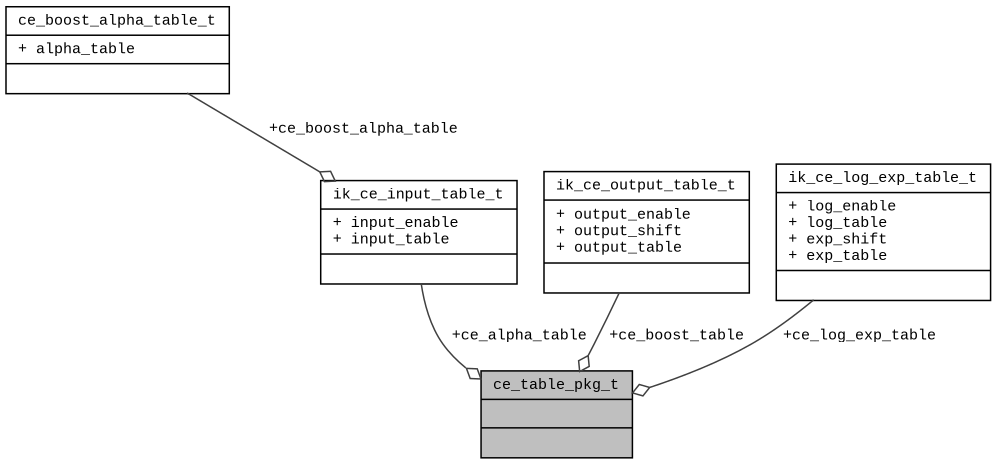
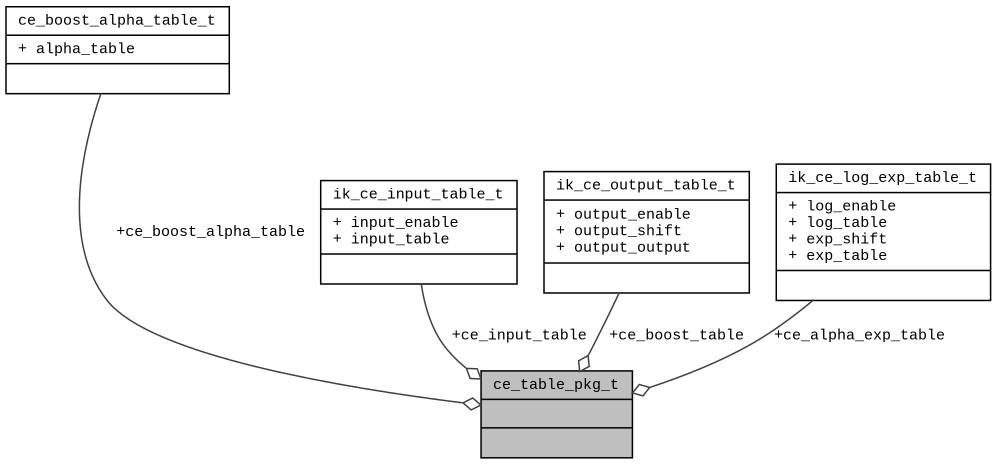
(253, 132) -> (175, 341)
(620, 247) -> (624, 247)
(516, 336) -> (516, 336)
(856, 336) -> (856, 336)
